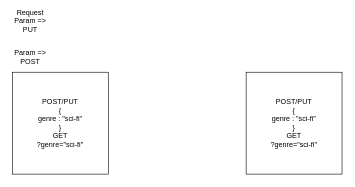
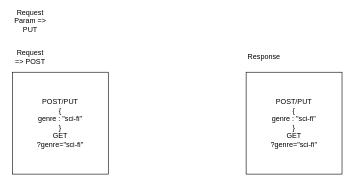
(30, 57) -> (30, 57)
none -> (264, 57)
